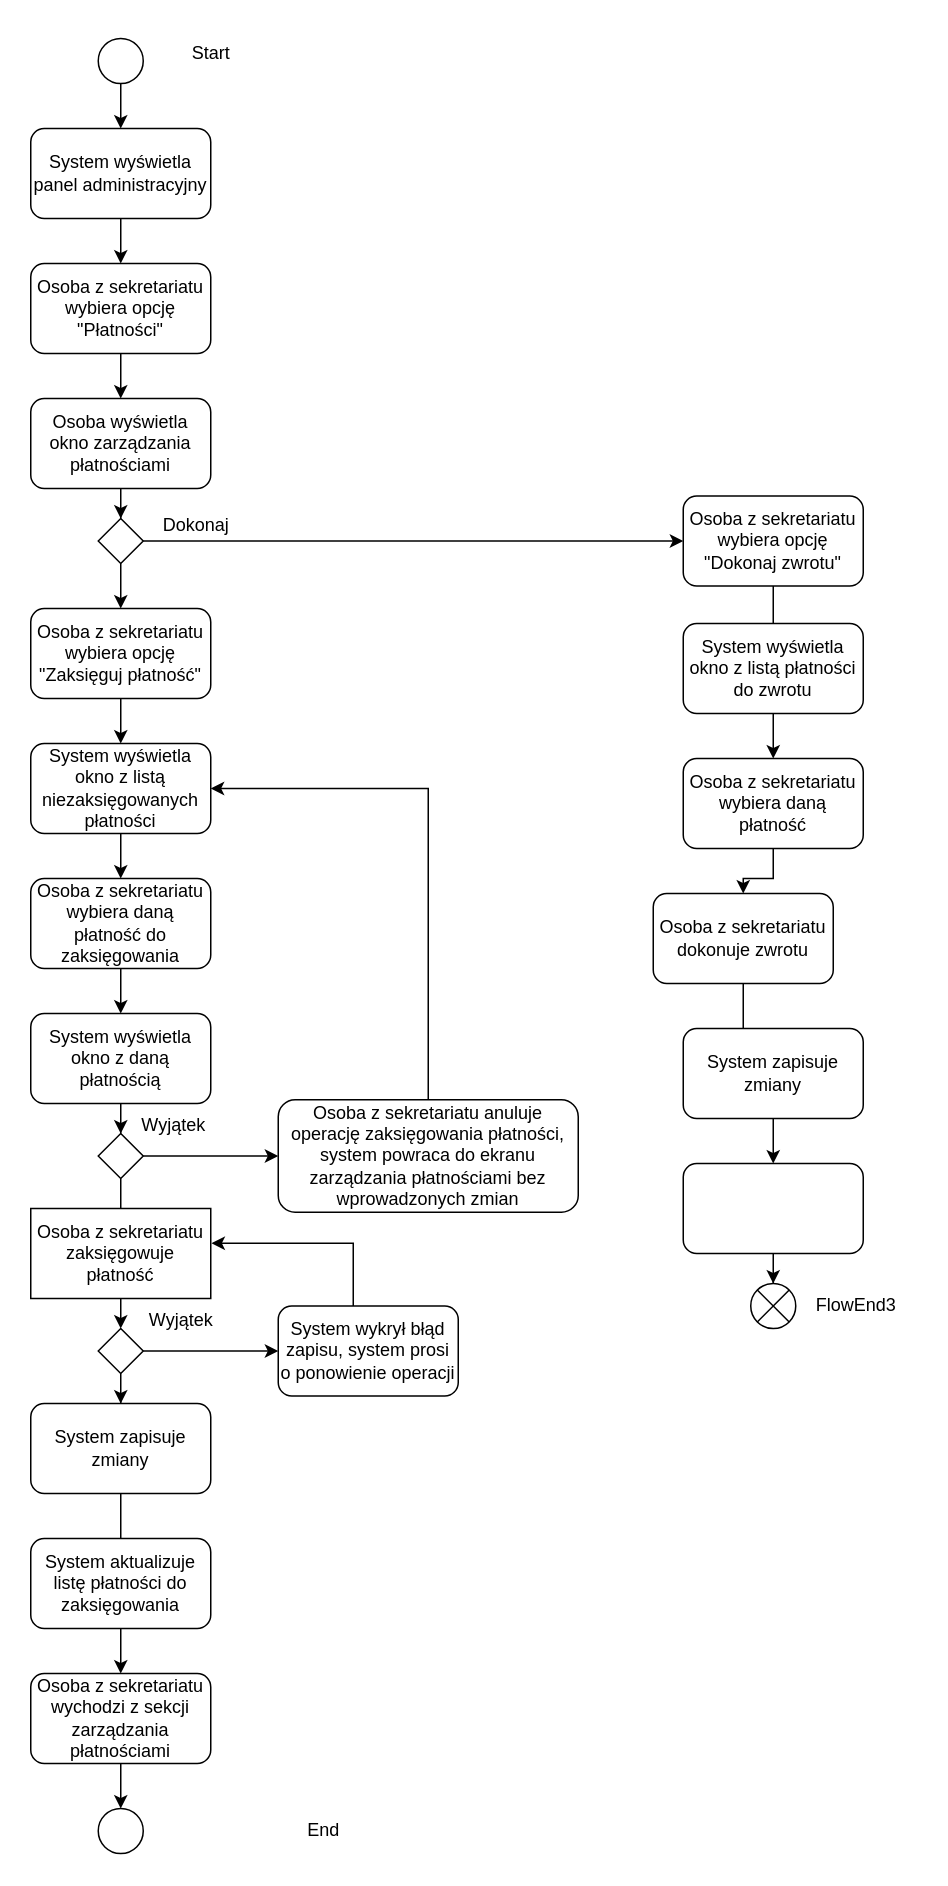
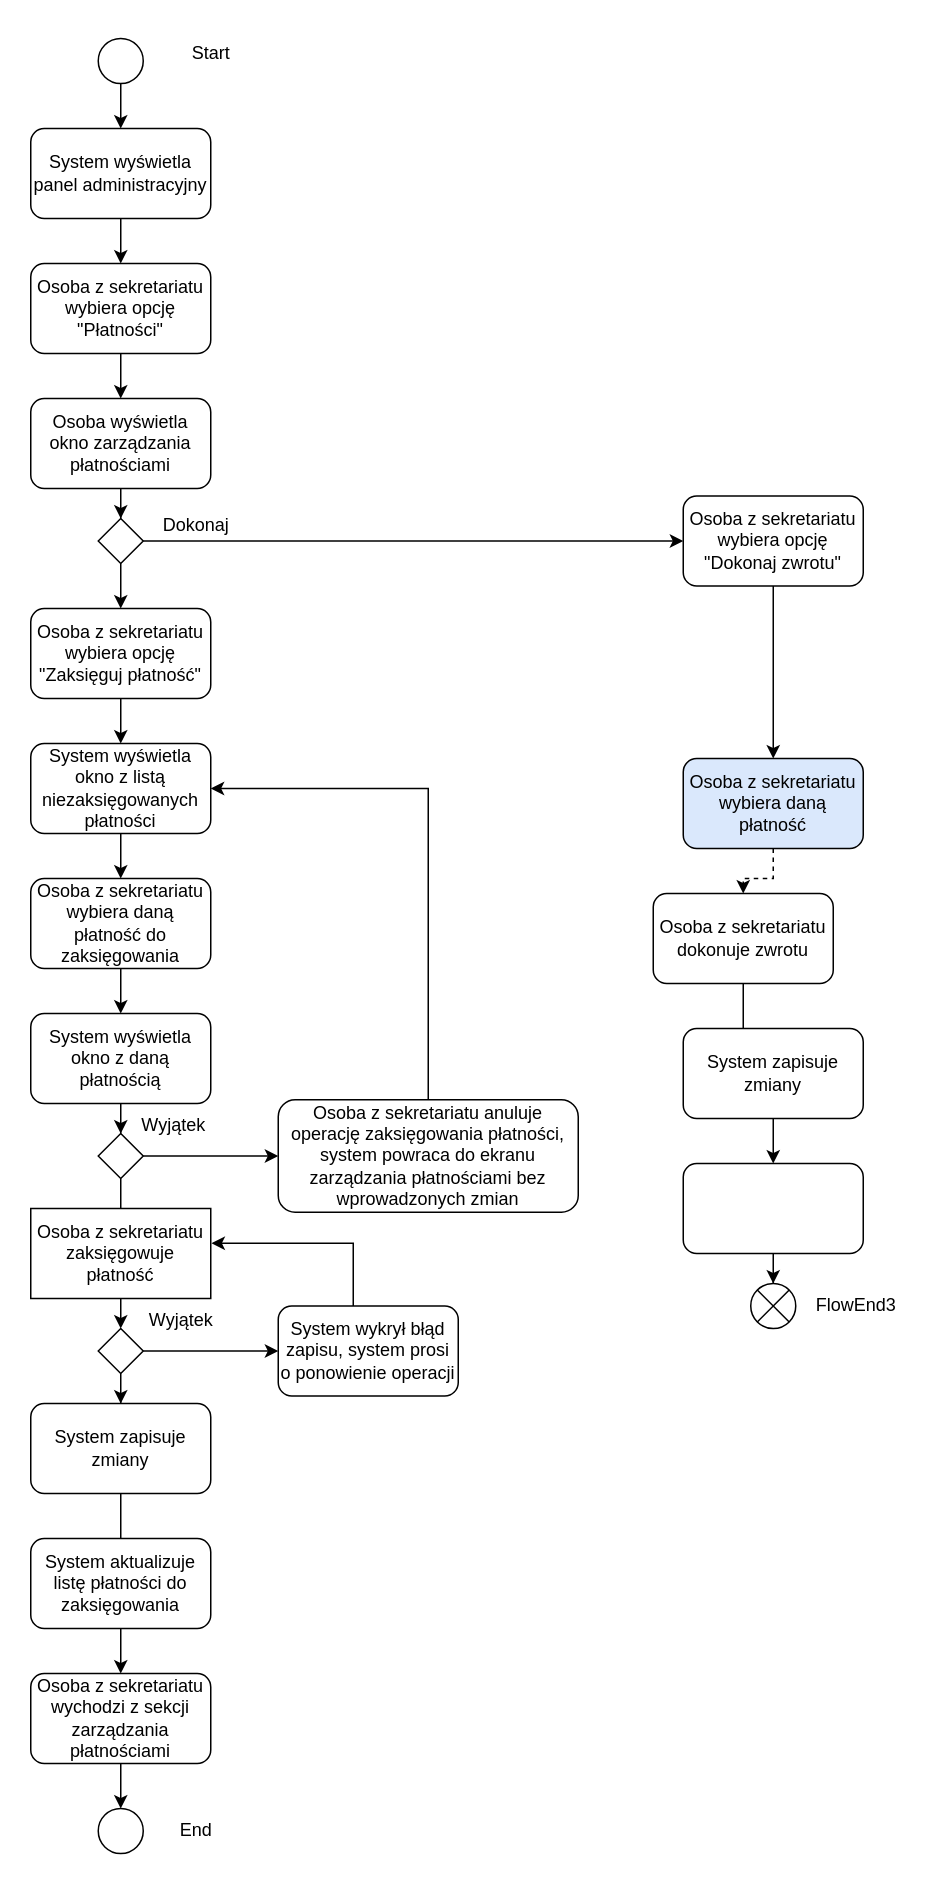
(773, 668) -> none
(773, 803) -> (773, 803)
(770, 878) -> (770, 878)
(323, 1831) -> (196, 1831)
